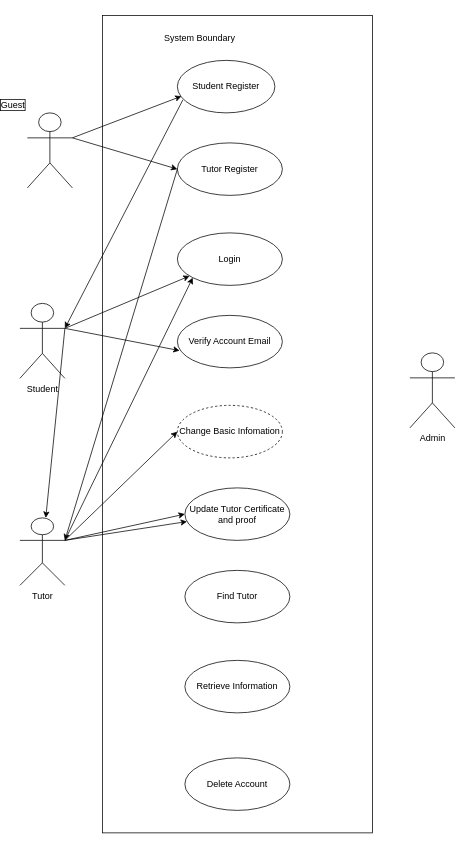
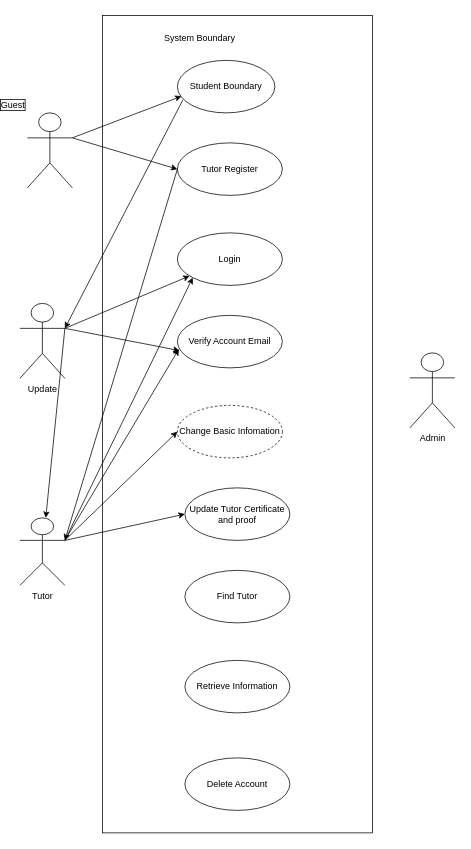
(226, 87) -> (226, 87)
(43, 389) -> (43, 389)
(128, 531) -> (123, 442)
